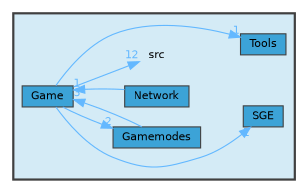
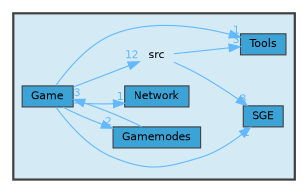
none -> (202, 51)
none -> (207, 79)
(105, 89) -> (93, 104)
